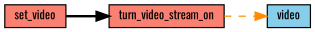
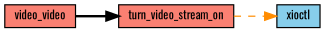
(35, 16) -> (40, 16)
(289, 16) -> (298, 16)
